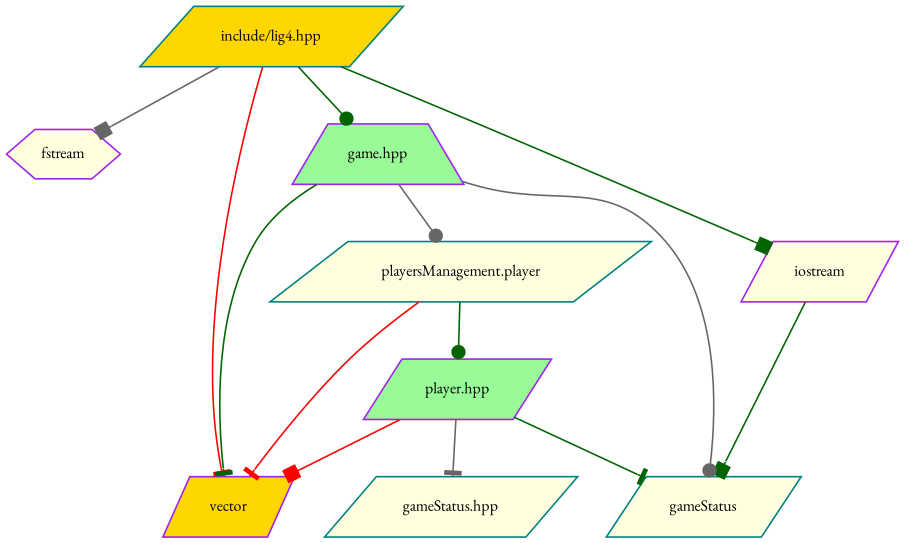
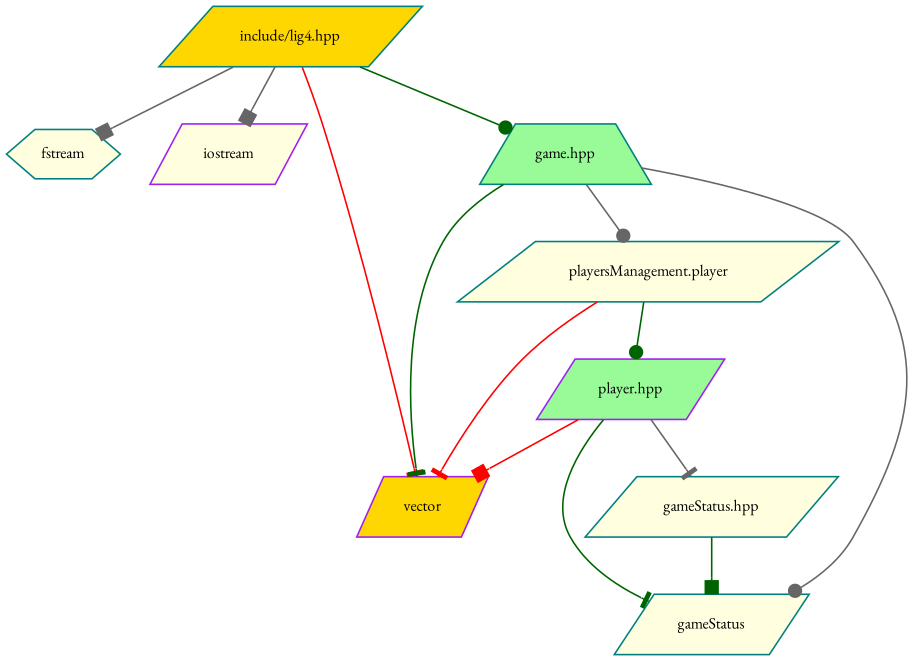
(63, 154) -> (63, 154)
(378, 154) -> (566, 154)
(548, 154) -> (264, 88)
(766, 382) -> (712, 558)
